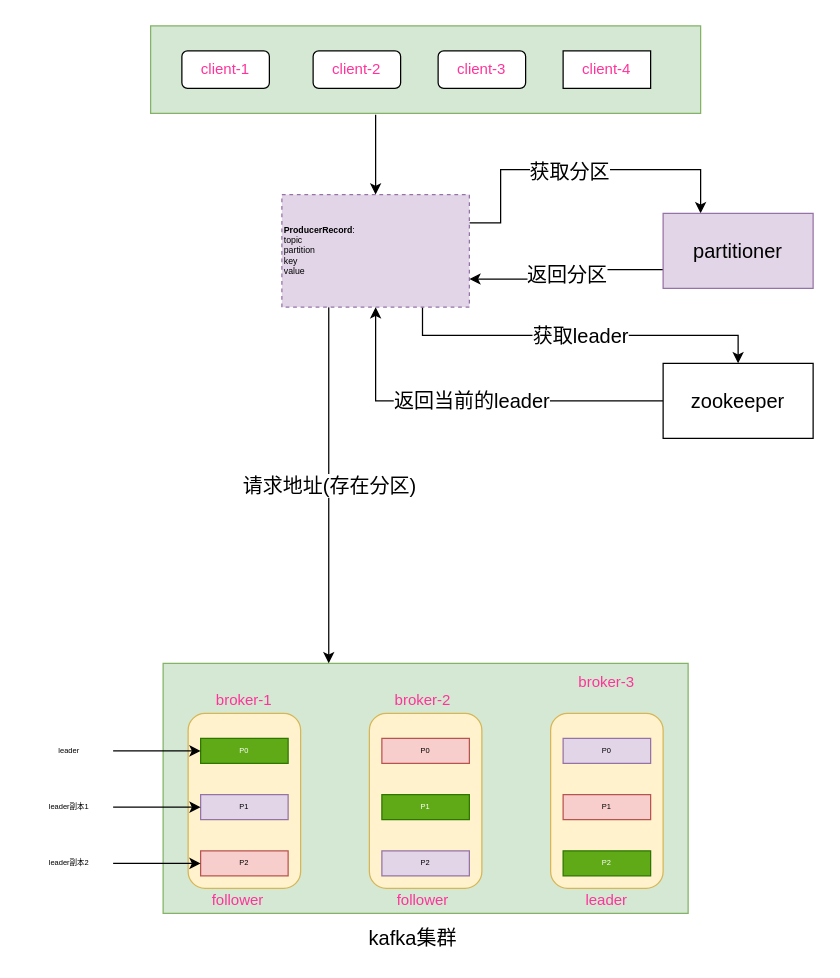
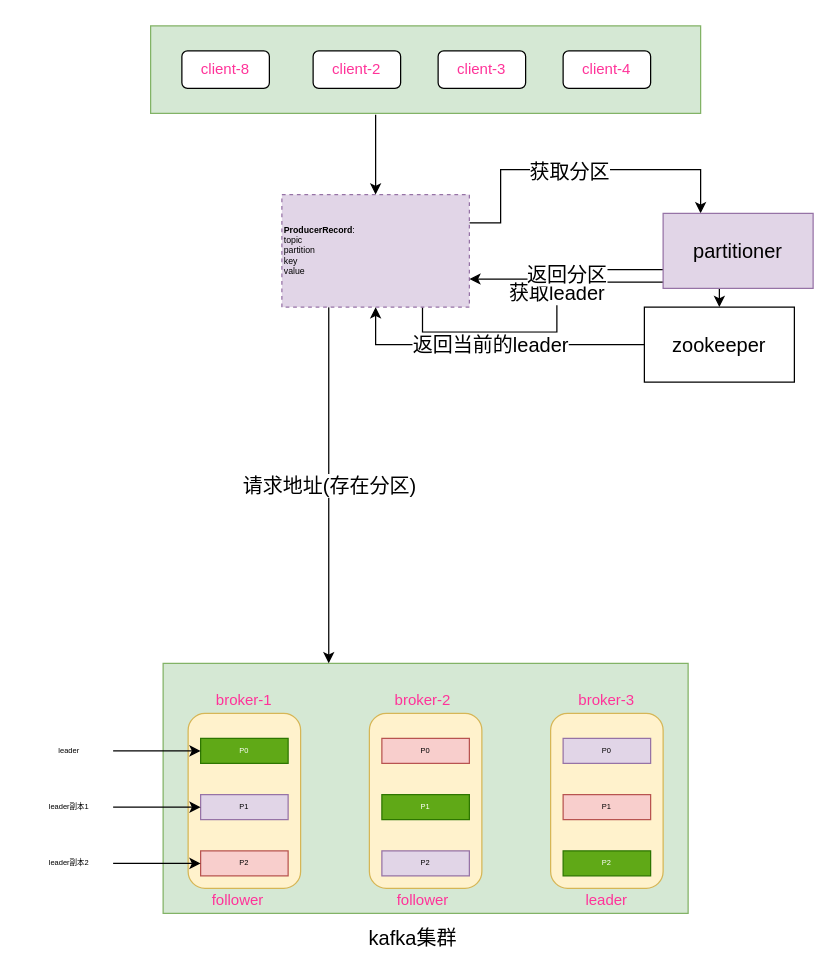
(226, 69) -> (226, 69)
(607, 69) -> (607, 69)
(738, 401) -> (719, 344)
(607, 682) -> (607, 701)
